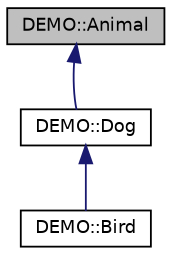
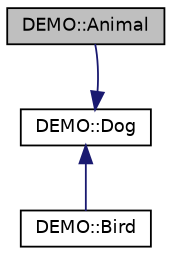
(74, 86) -> (98, 68)
